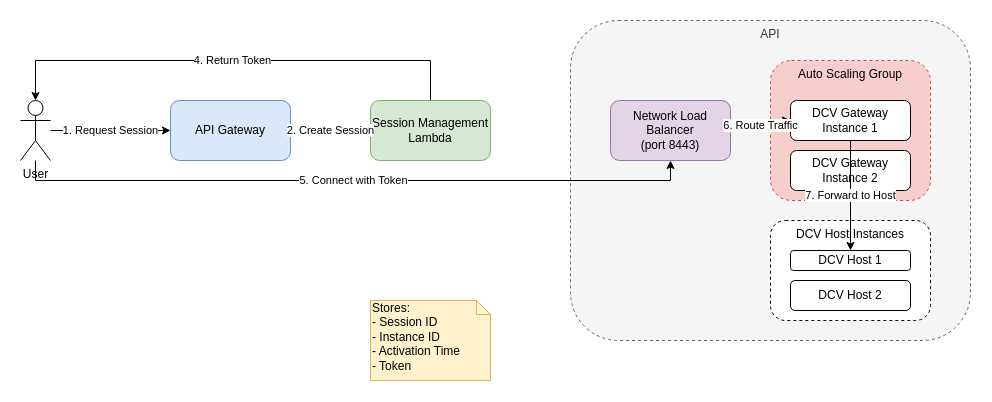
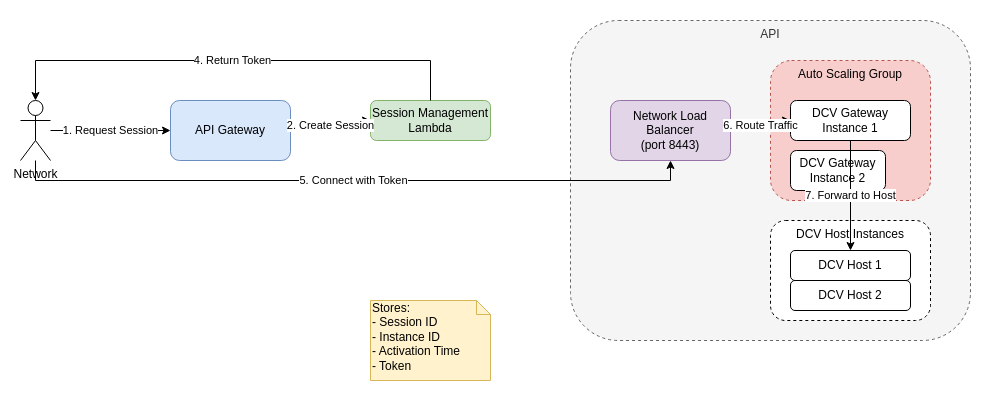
(431, 131) -> (431, 121)
(851, 171) -> (838, 171)
(36, 175) -> (36, 175)
(851, 261) -> (851, 266)
